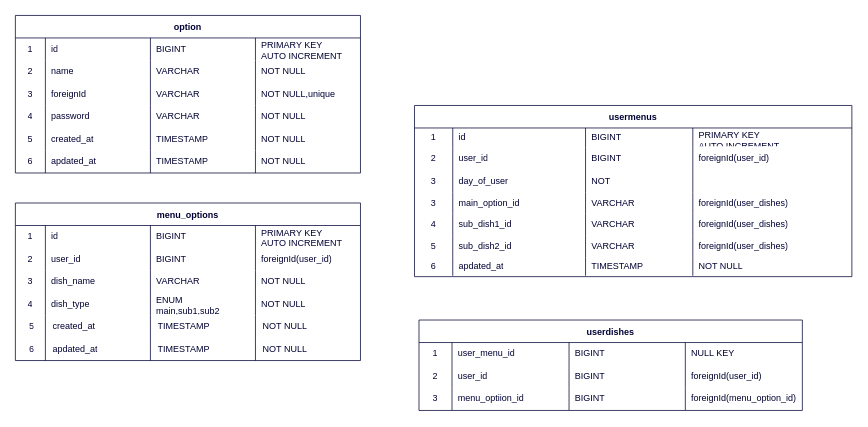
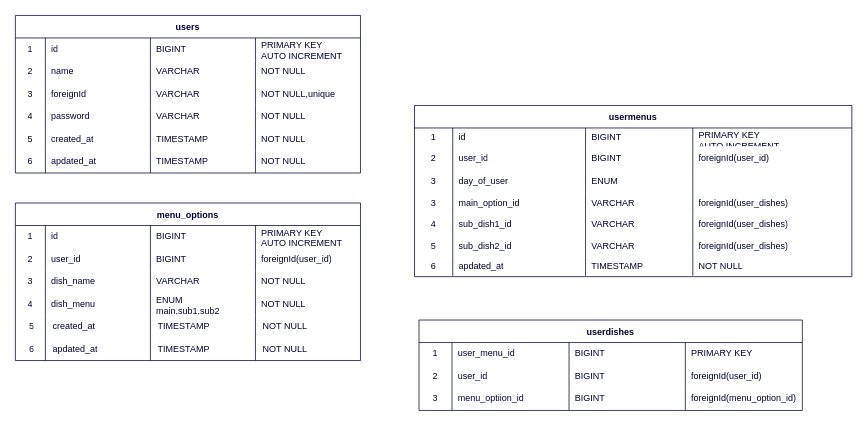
(188, 27) -> (188, 27)
(599, 181) -> (601, 181)
(73, 304) -> (73, 304)
(710, 354) -> (718, 354)
